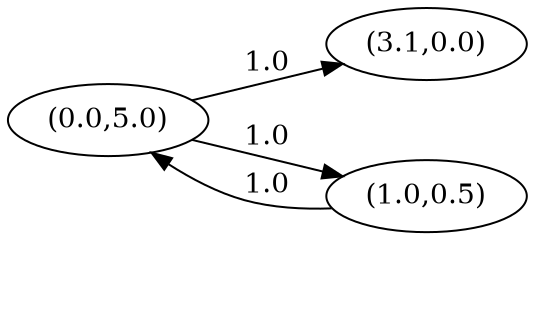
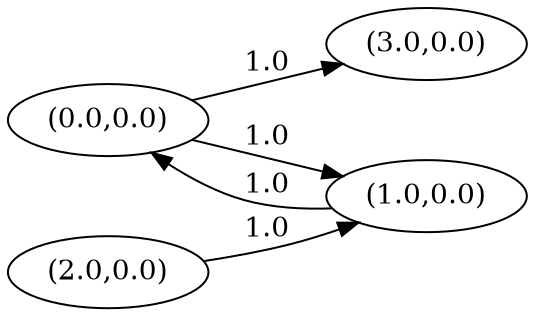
(427, 44) -> (427, 44)
(108, 120) -> (108, 120)
(427, 196) -> (427, 196)
none -> (108, 272)
